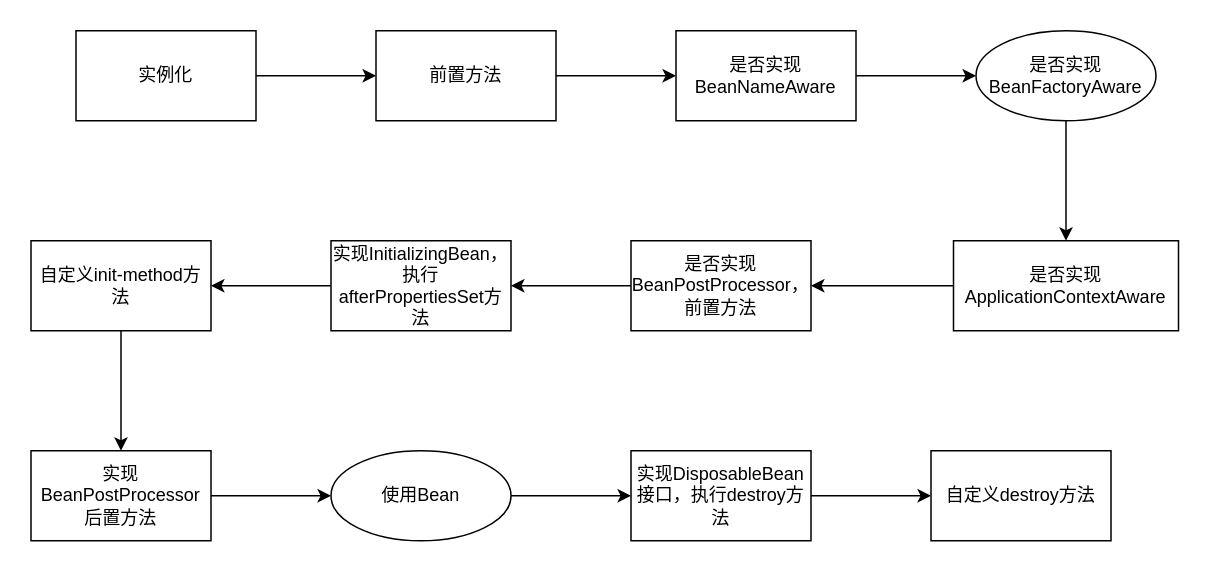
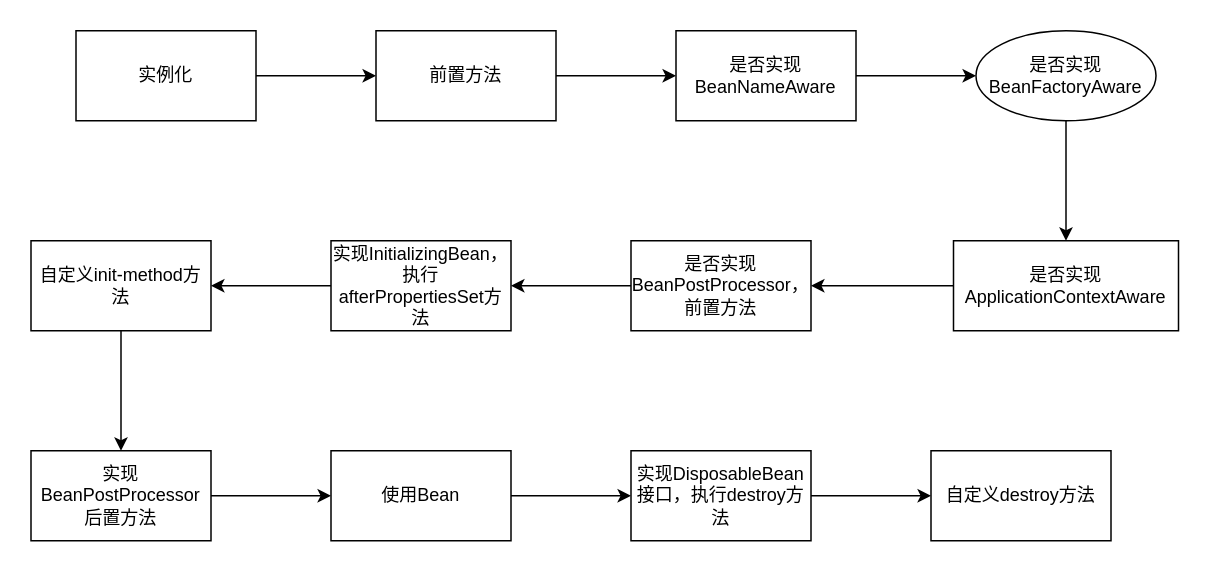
(421, 496) -> (421, 496)
